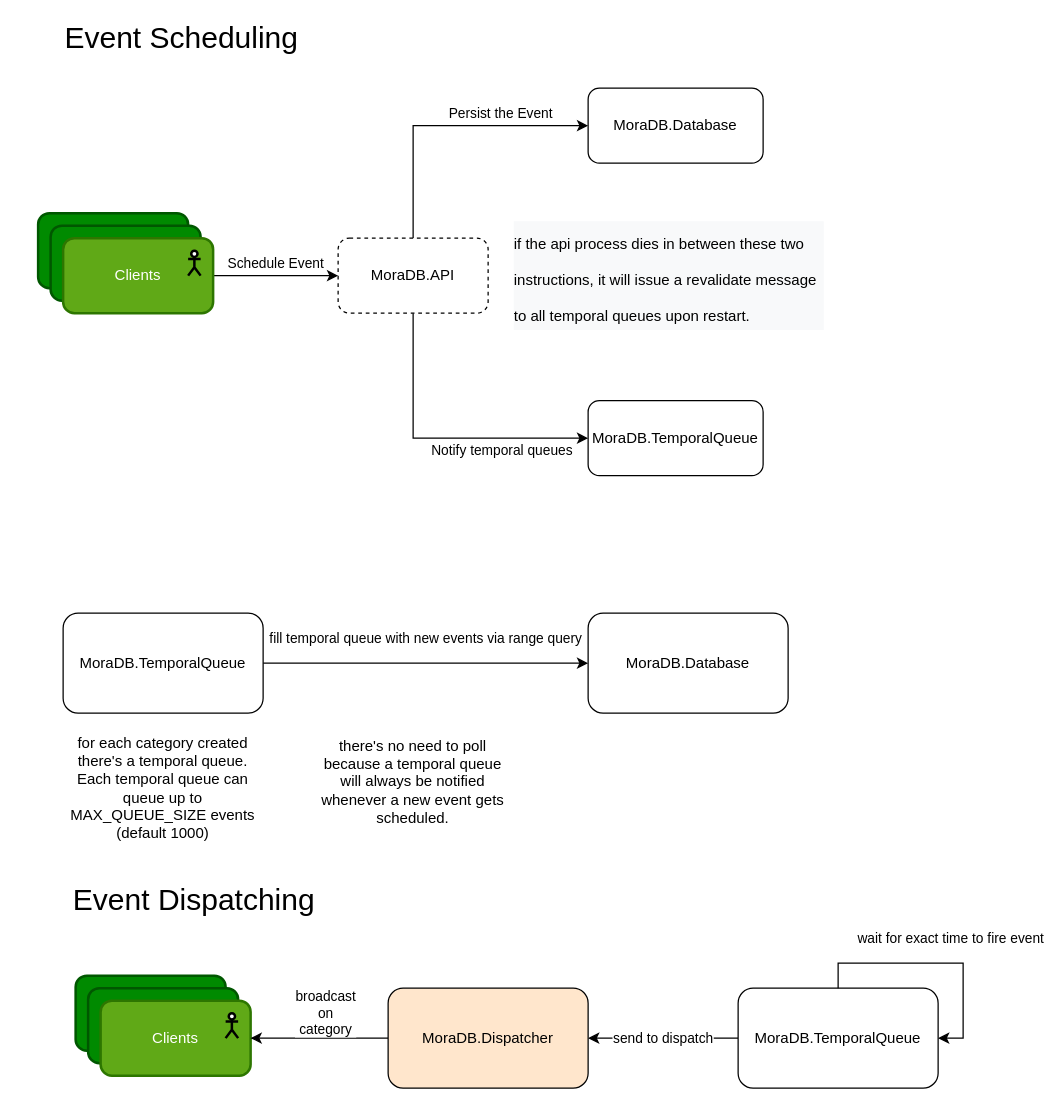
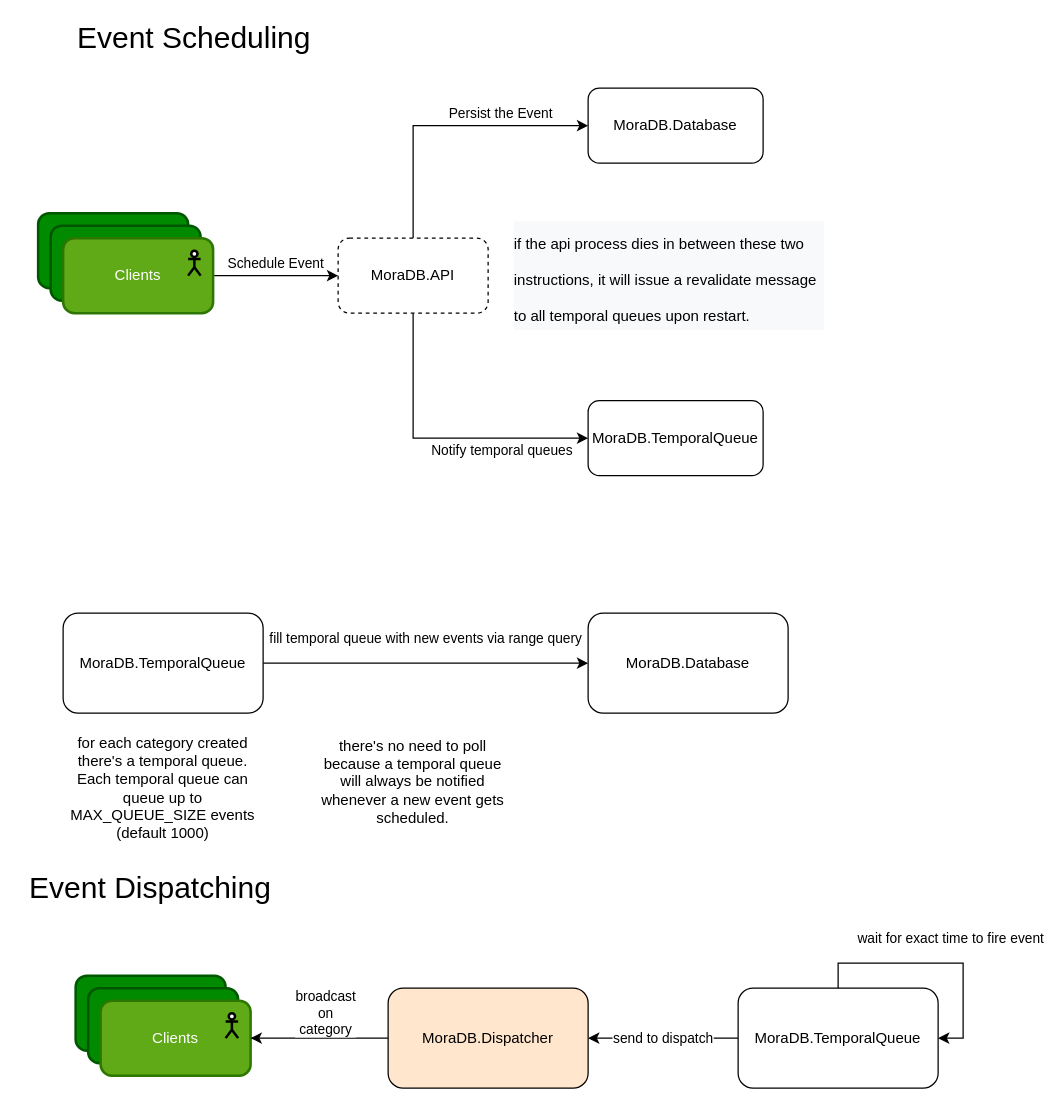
(182, 38) -> (194, 38)
(194, 901) -> (151, 888)
